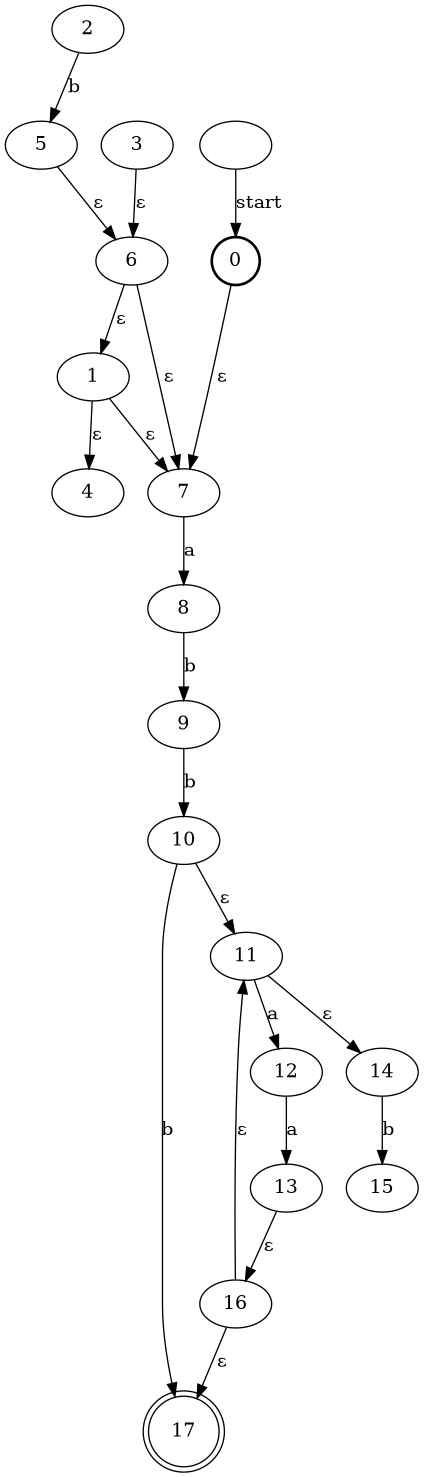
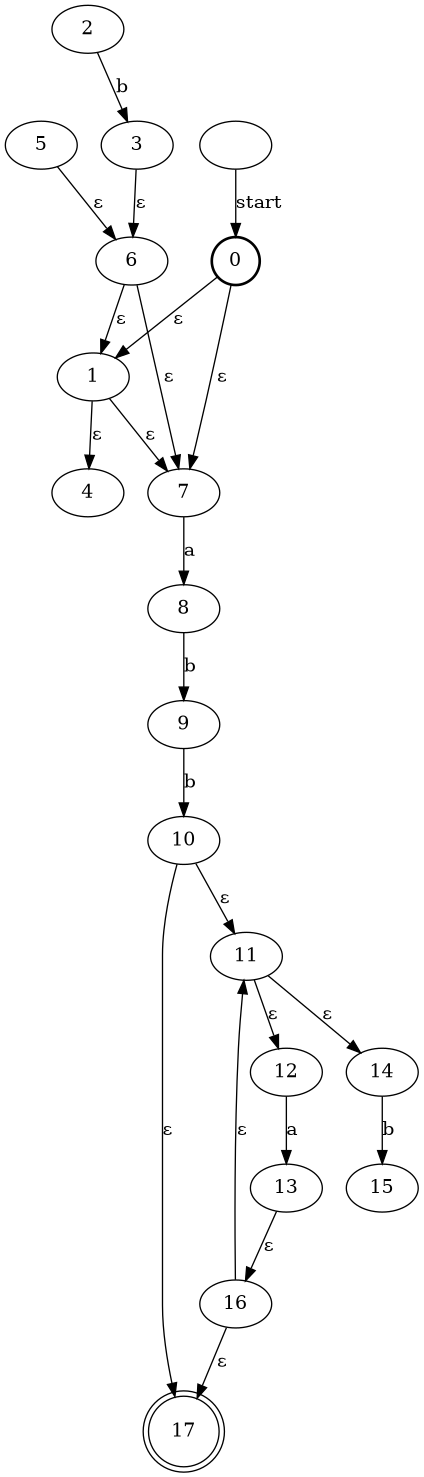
(67, 81) -> (110, 81)
none -> (172, 313)
(273, 1014) -> (273, 1014)
(168, 1130) -> (168, 1130)
